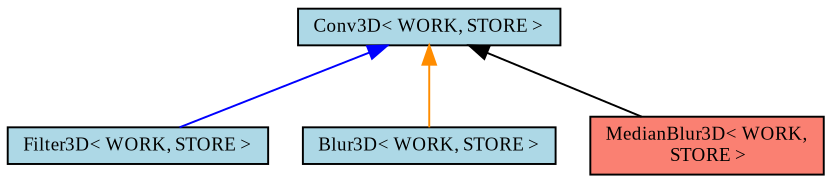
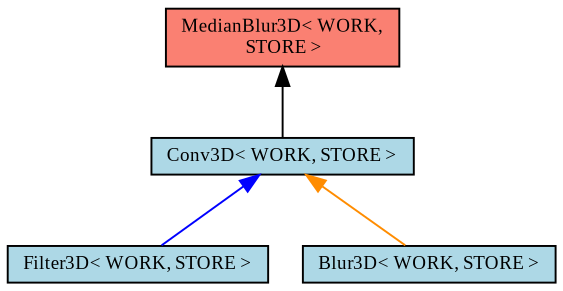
(564, 85) -> (283, 112)
